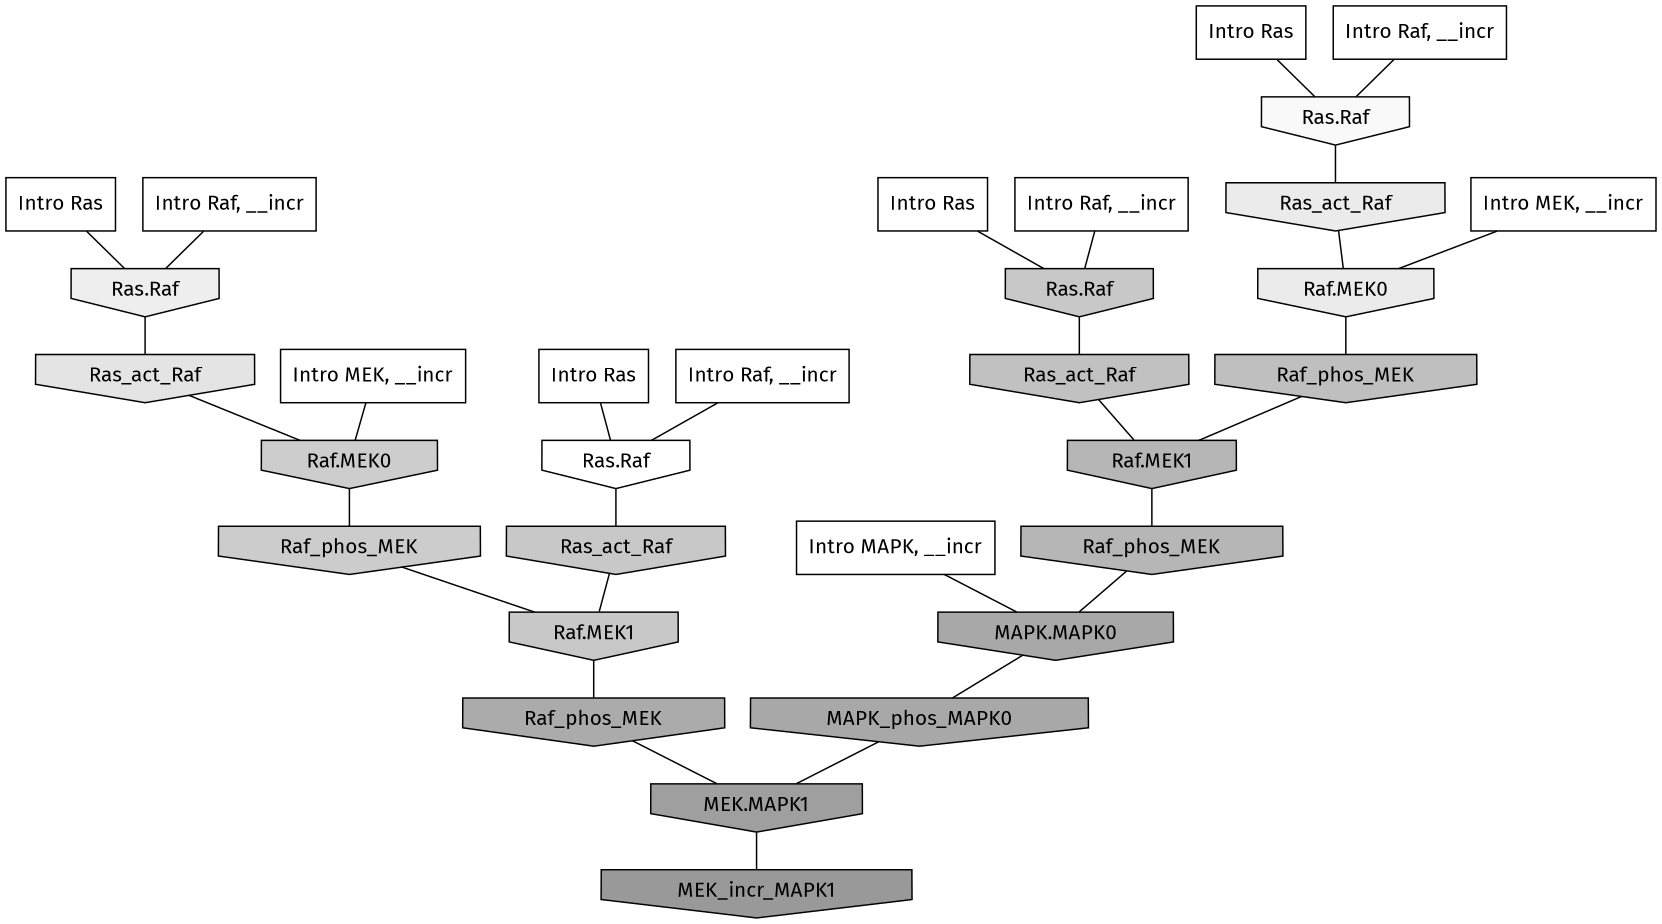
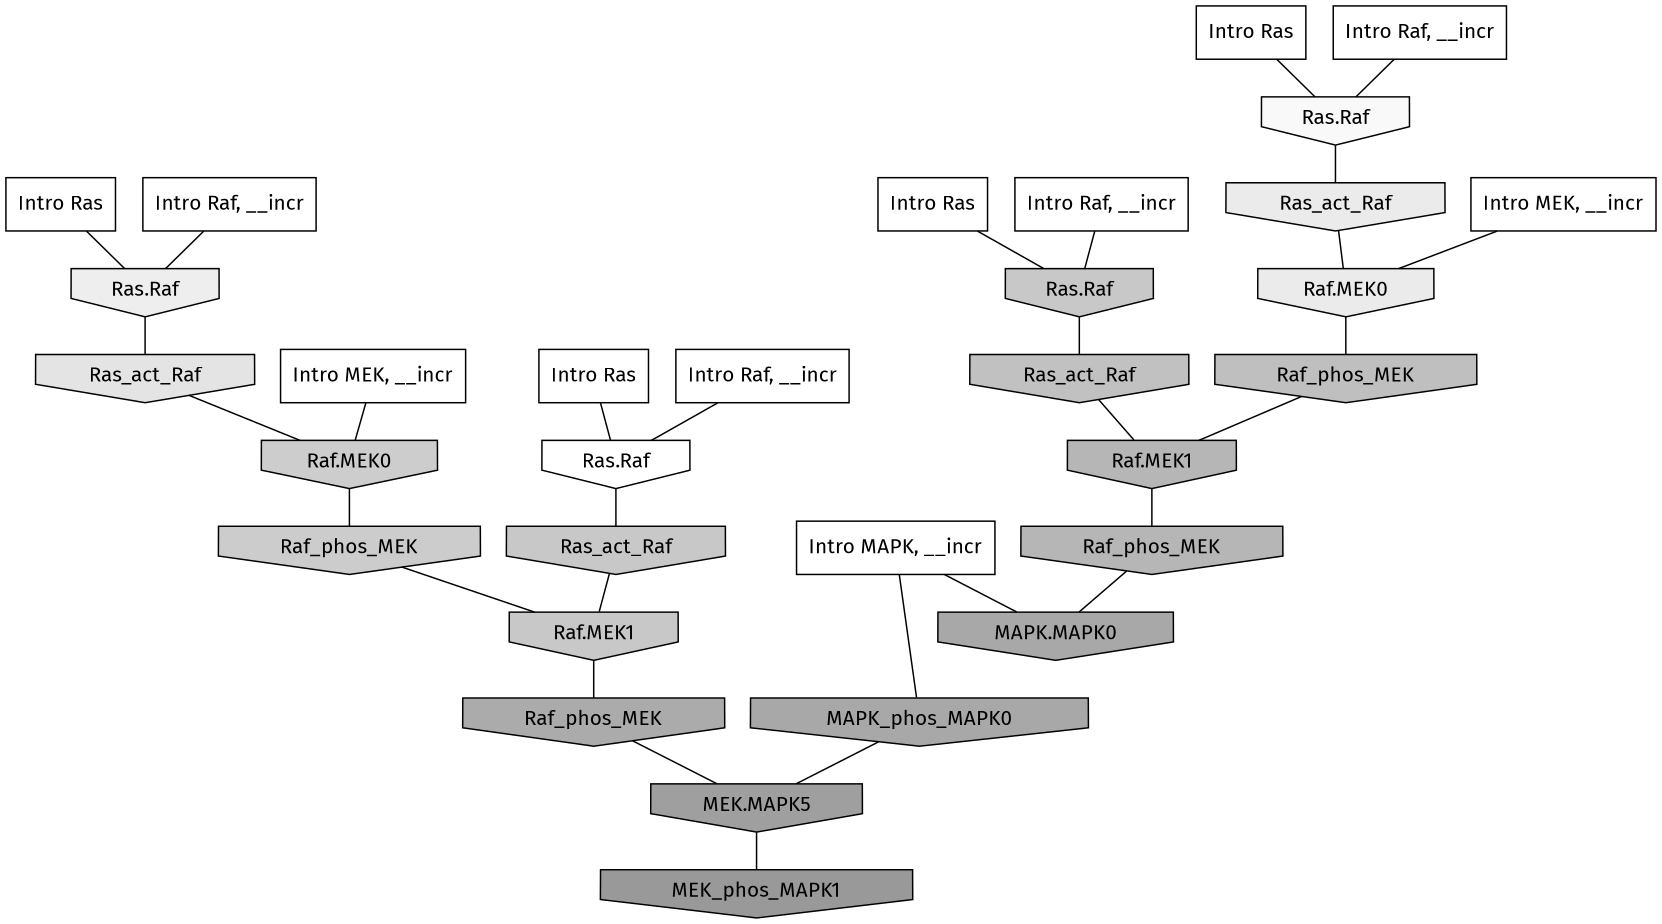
(988, 677) -> (908, 636)
(757, 805) -> (757, 805)
(757, 891) -> (757, 891)
